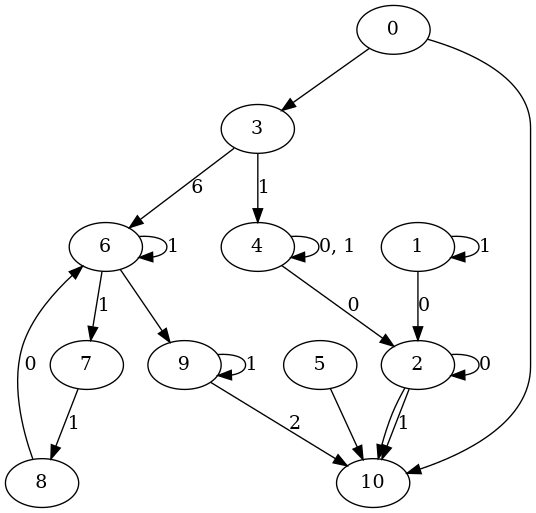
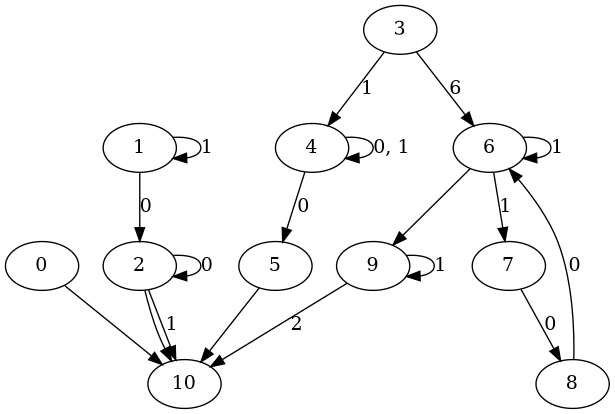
(331, 76) -> none
(332, 302) -> (296, 200)
(75, 424) -> (551, 325)
